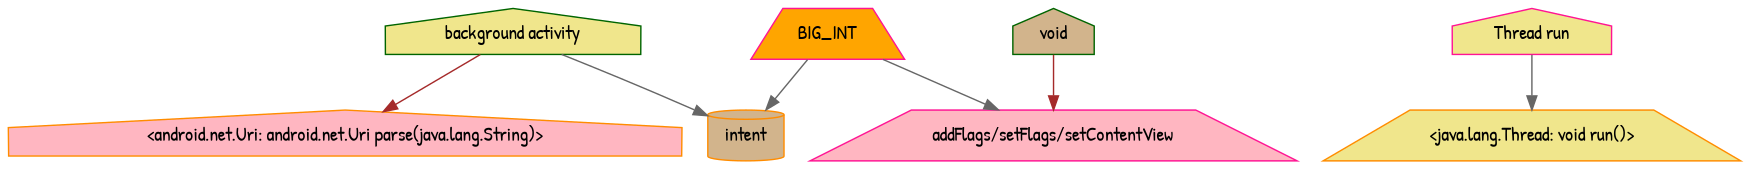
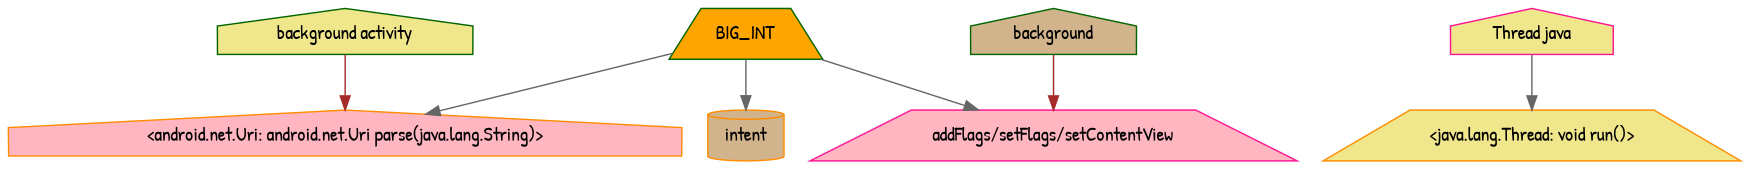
(828, 34) -> (746, 34)
(1054, 34) -> (1054, 34)
(1532, 34) -> (1532, 34)
none -> (556, 82)
(628, 82) -> none
